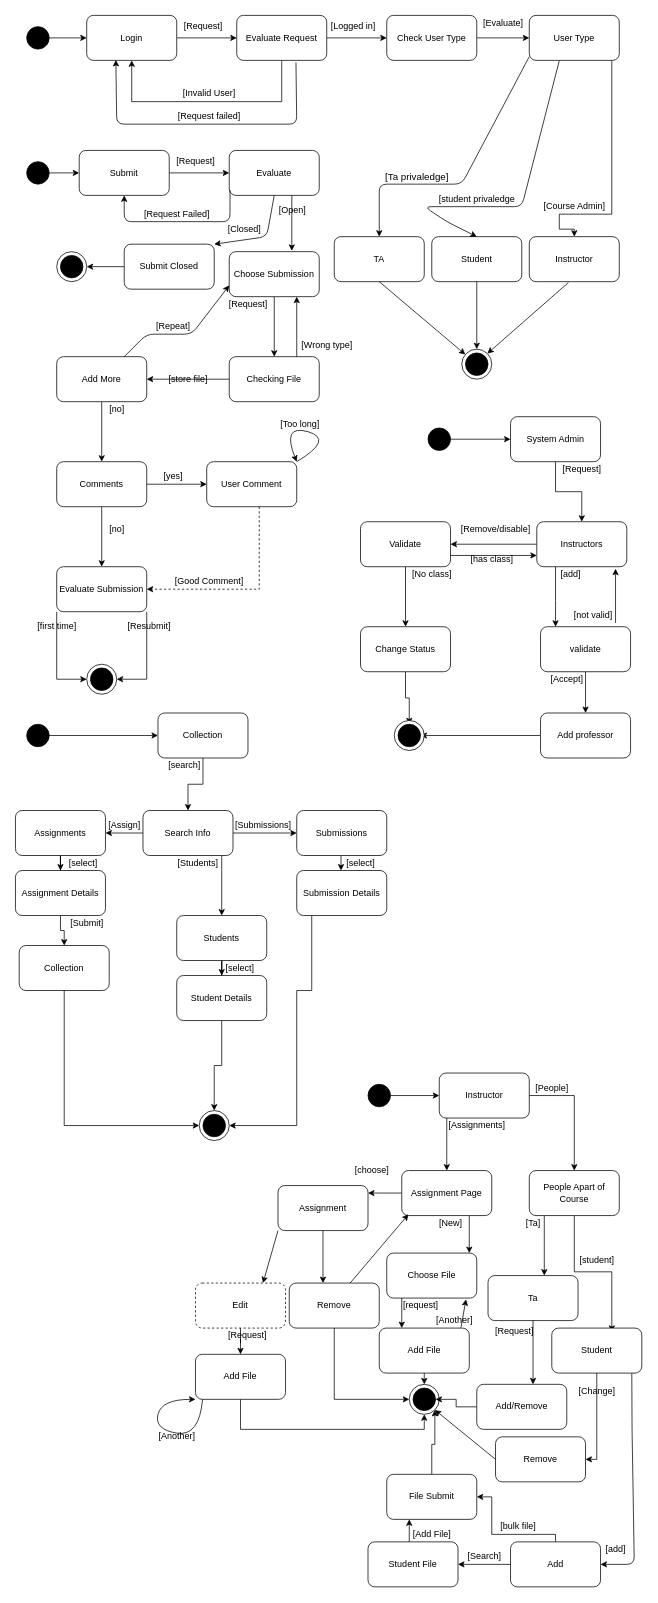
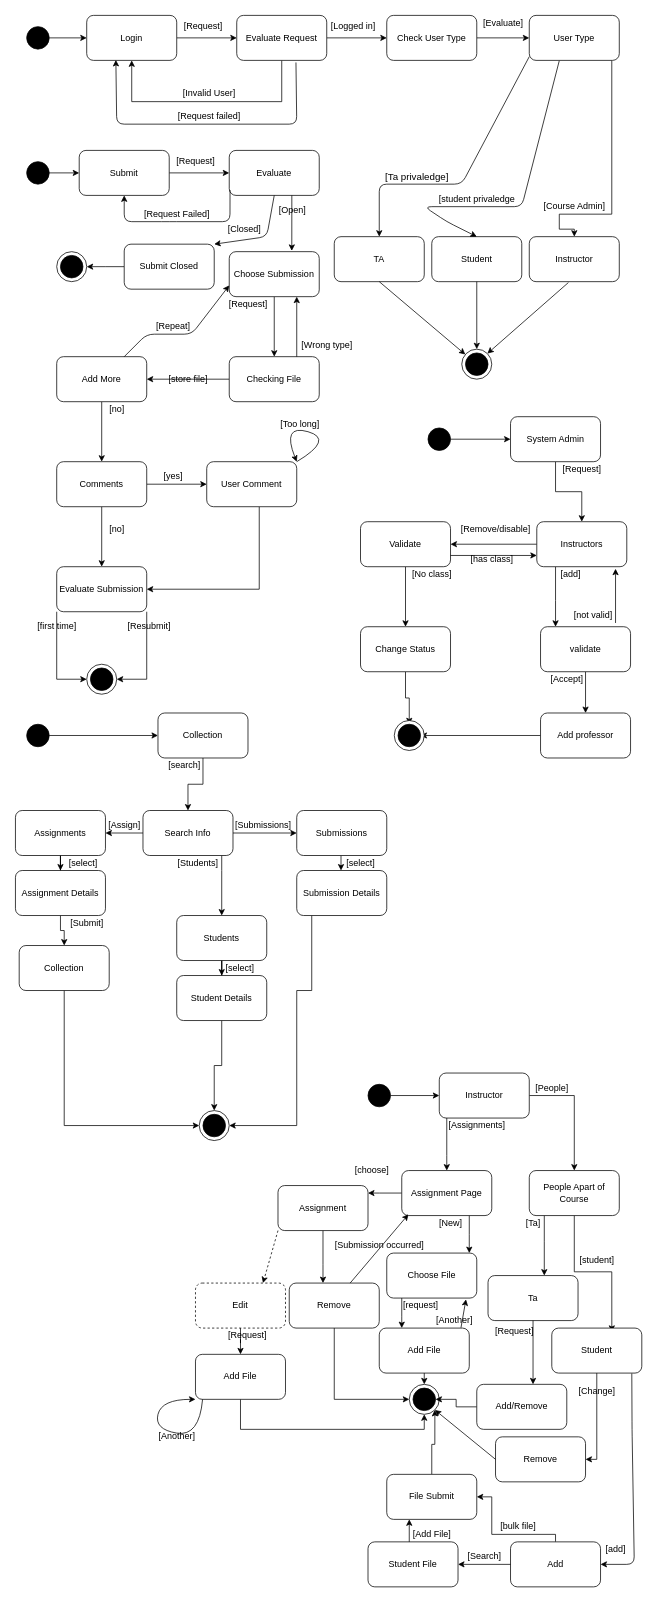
(209, 582) -> none
(247, 589) -> (247, 589)
none -> (379, 1245)
(271, 1255) -> (271, 1255)
